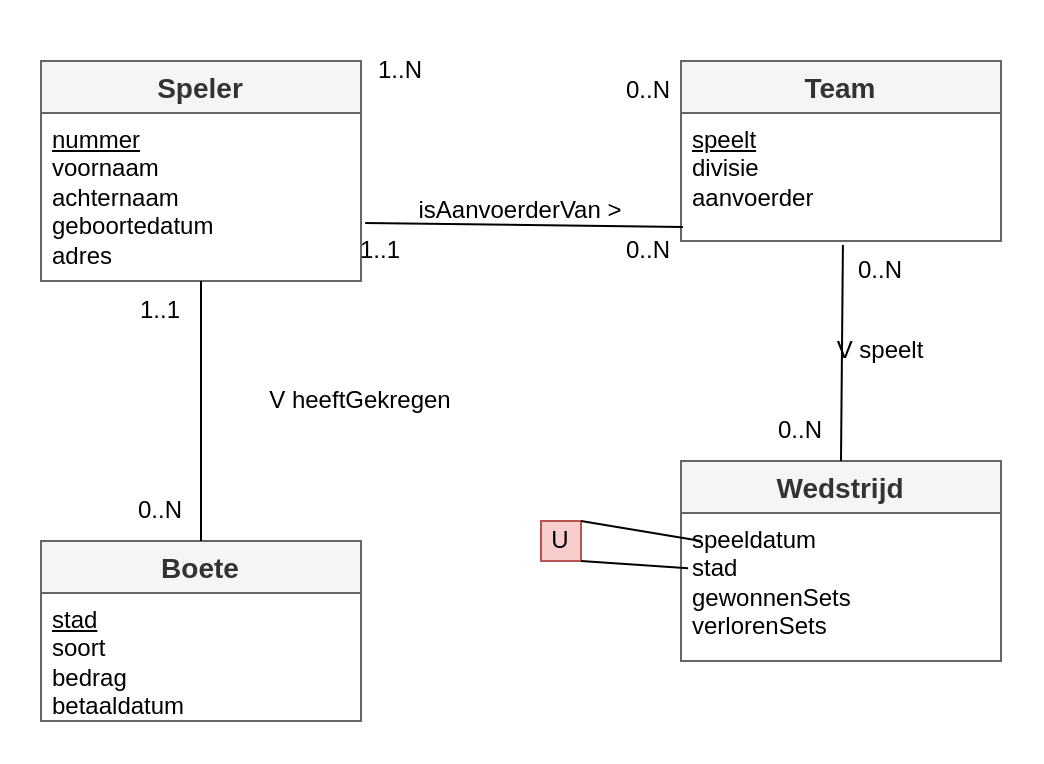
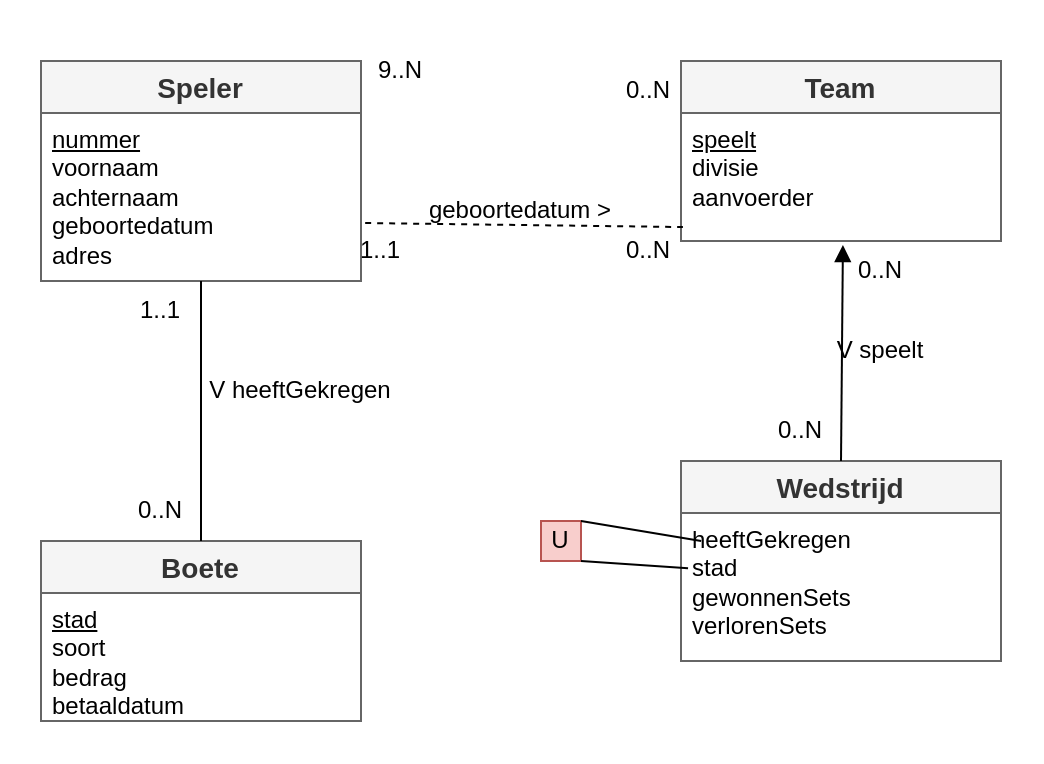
(401, 71) -> (401, 71)
(521, 211) -> (521, 211)
(525, 225) -> (525, 225)
(843, 254) -> (843, 262)
(361, 401) -> (301, 391)
(774, 585) -> (780, 585)
